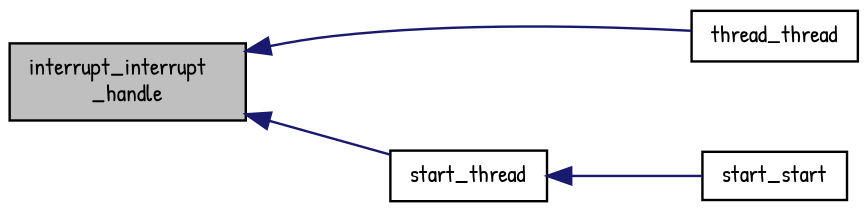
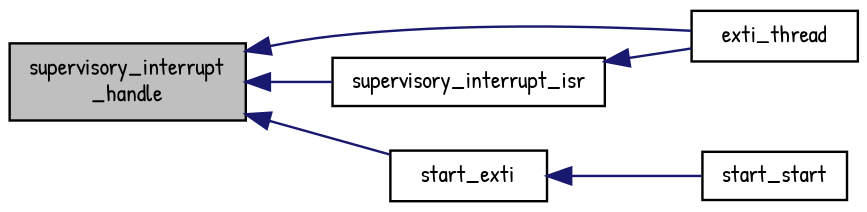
(775, 36) -> (775, 36)
(128, 82) -> (128, 82)
none -> (469, 82)
(469, 176) -> (469, 176)
